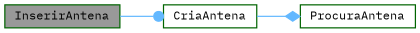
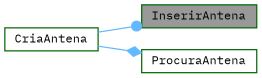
(137, 16) -> (115, 30)
